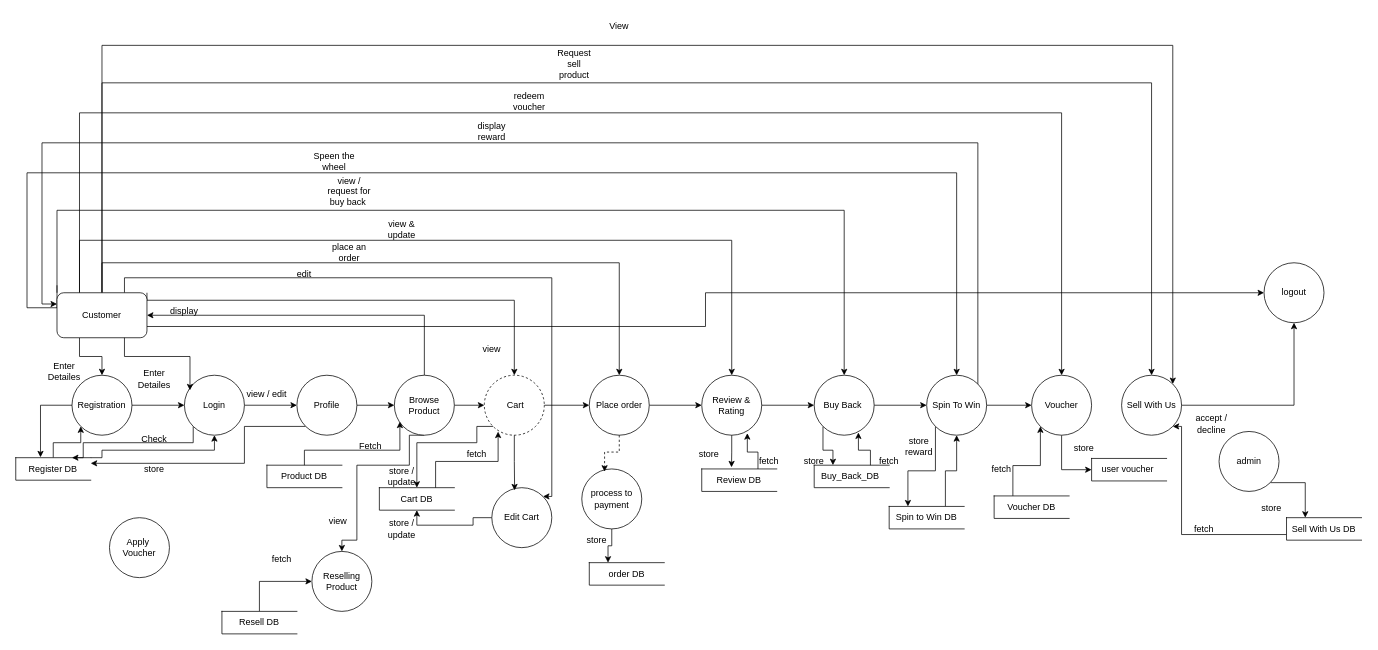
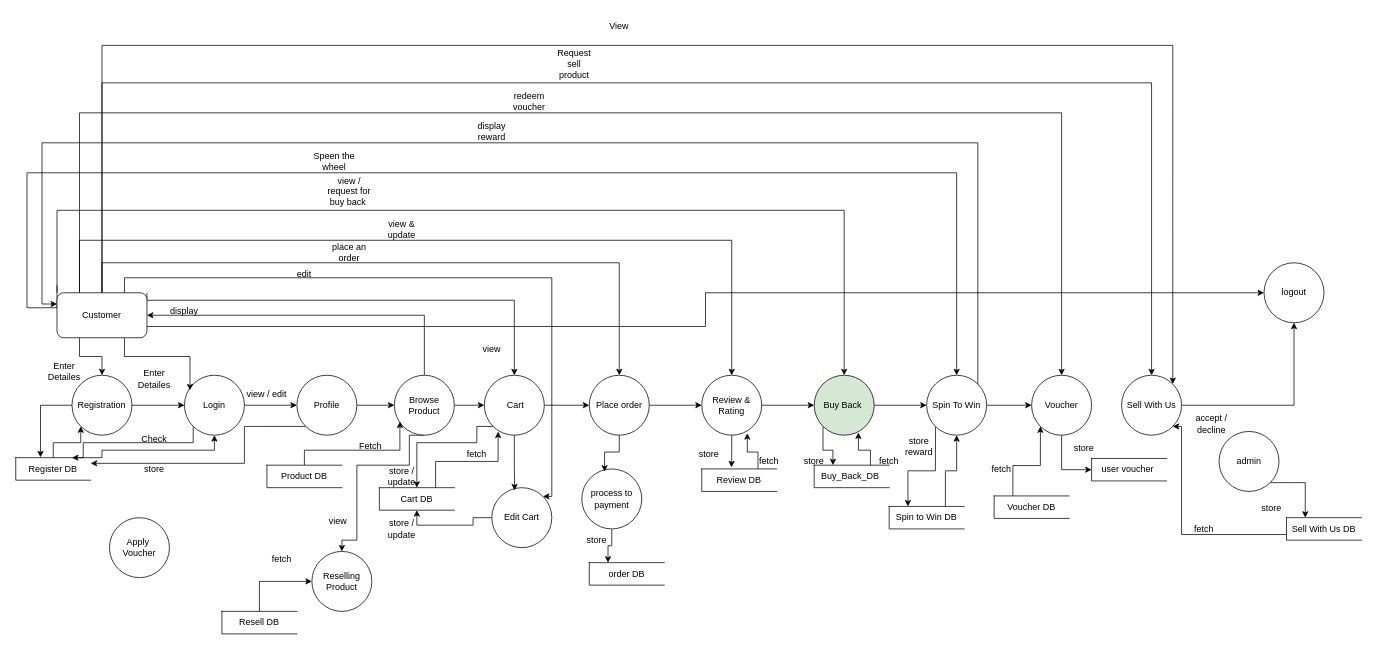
(514, 405) -> (514, 405)
(844, 405) -> (844, 405)
(613, 452) -> (613, 452)
